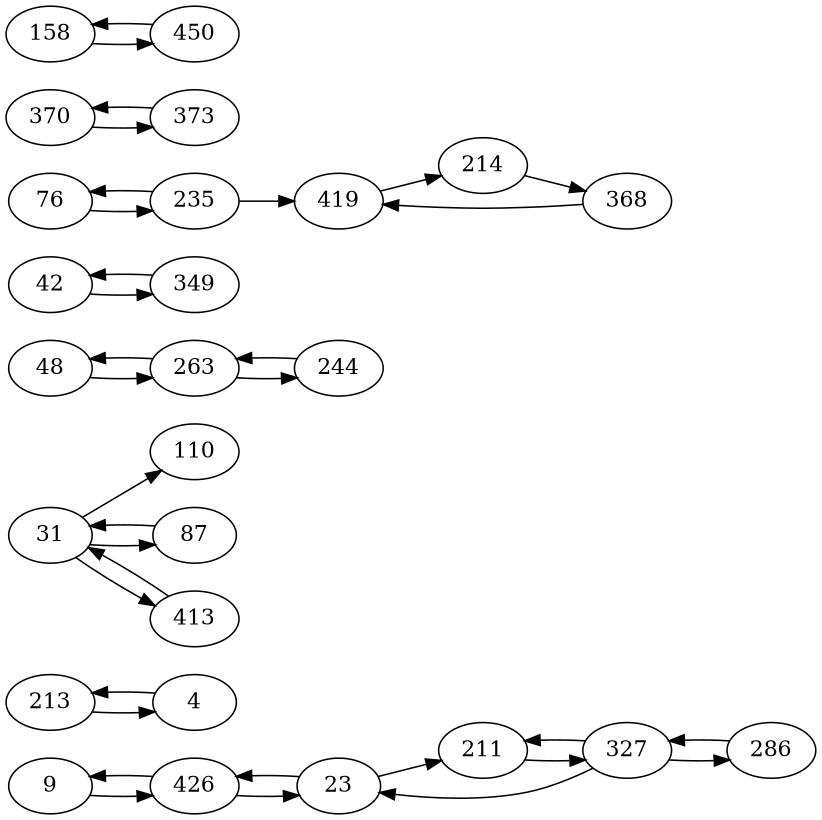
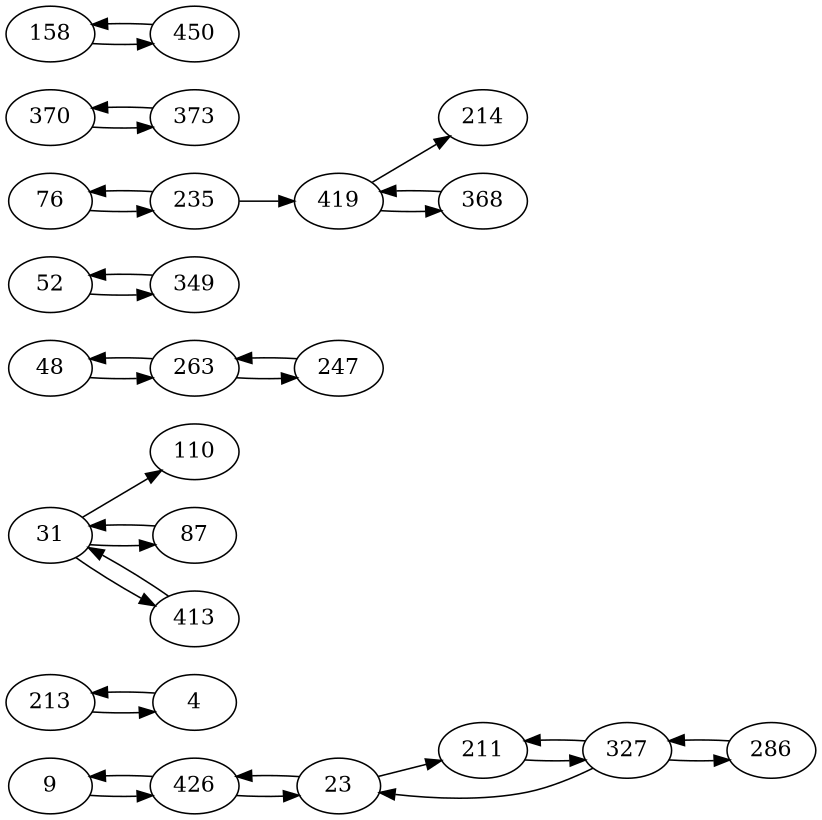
(547, 181) -> (403, 212)
(50, 285) -> (50, 285)
(339, 368) -> (339, 368)
